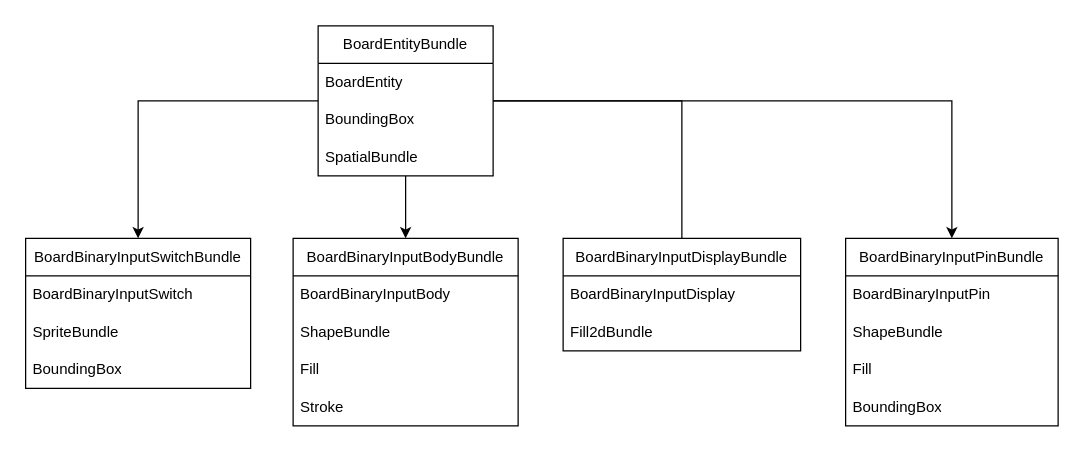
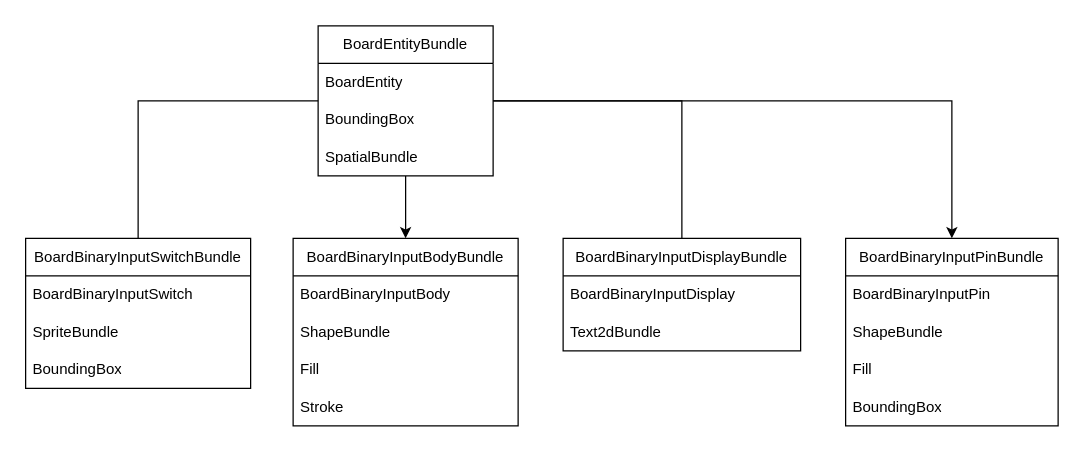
(138, 228) -> (138, 231)
(613, 332) -> (619, 332)
